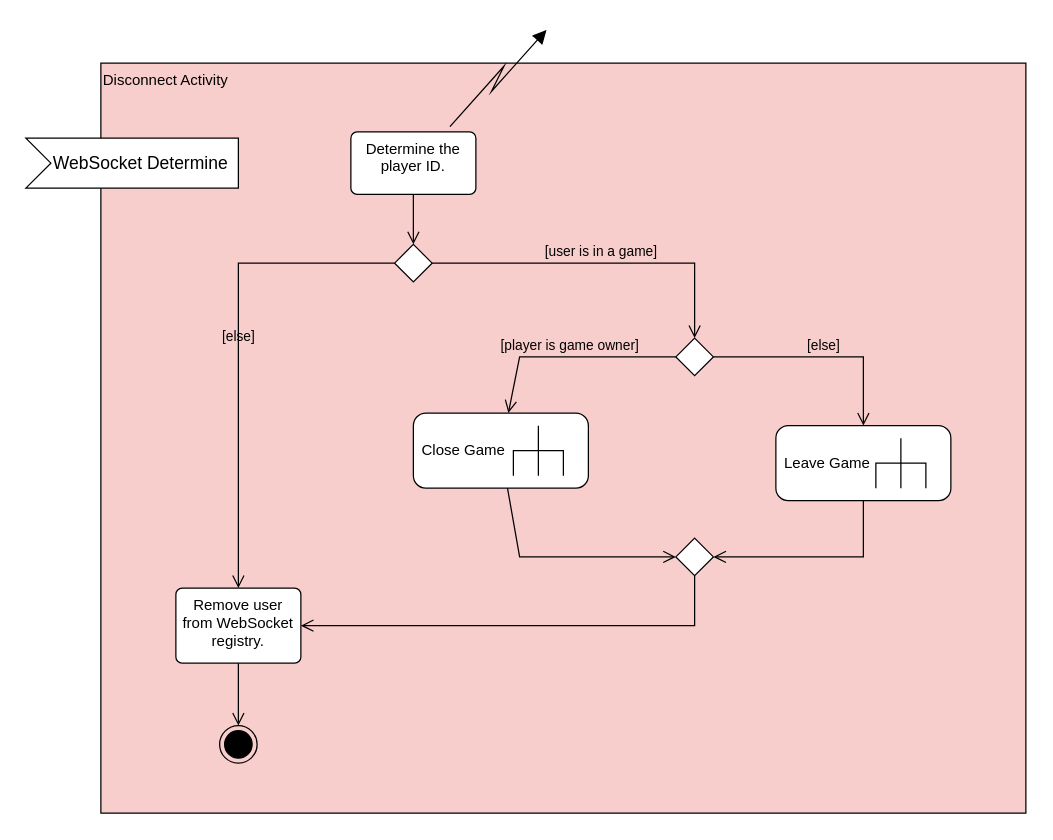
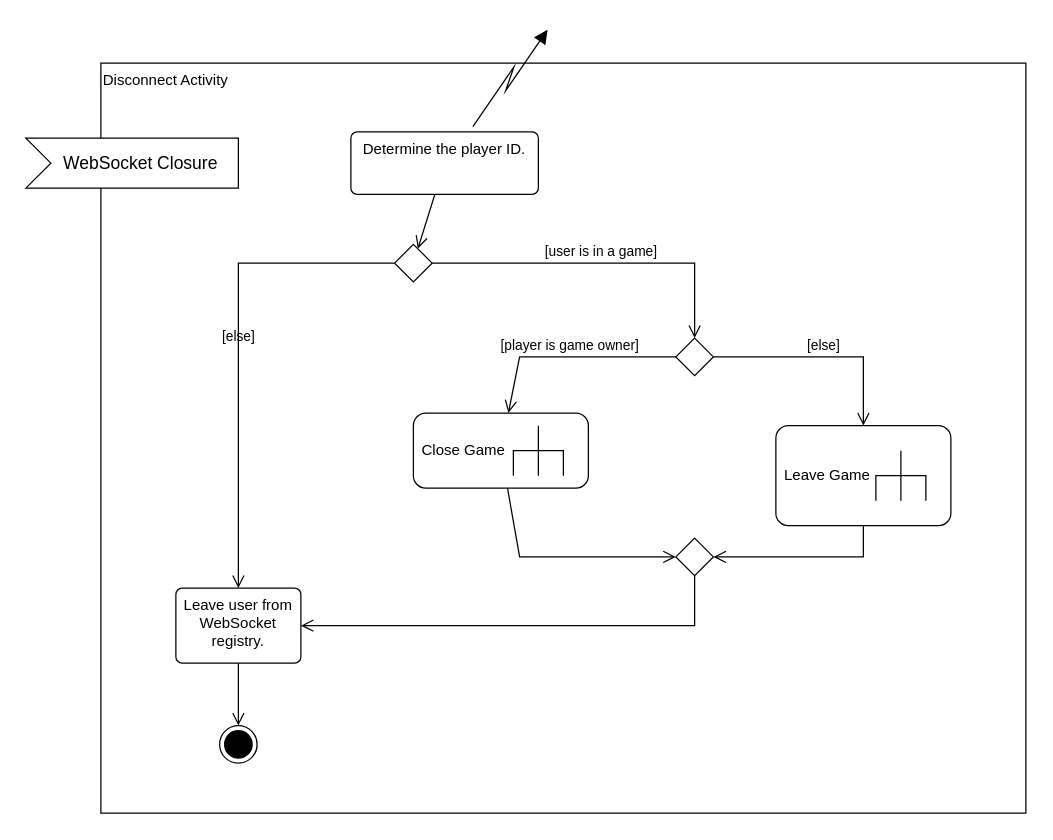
(175, 81) -> (175, 81)
(141, 163) -> (141, 163)
(413, 163) -> (444, 163)
(863, 463) -> (863, 476)
(238, 624) -> (238, 624)
